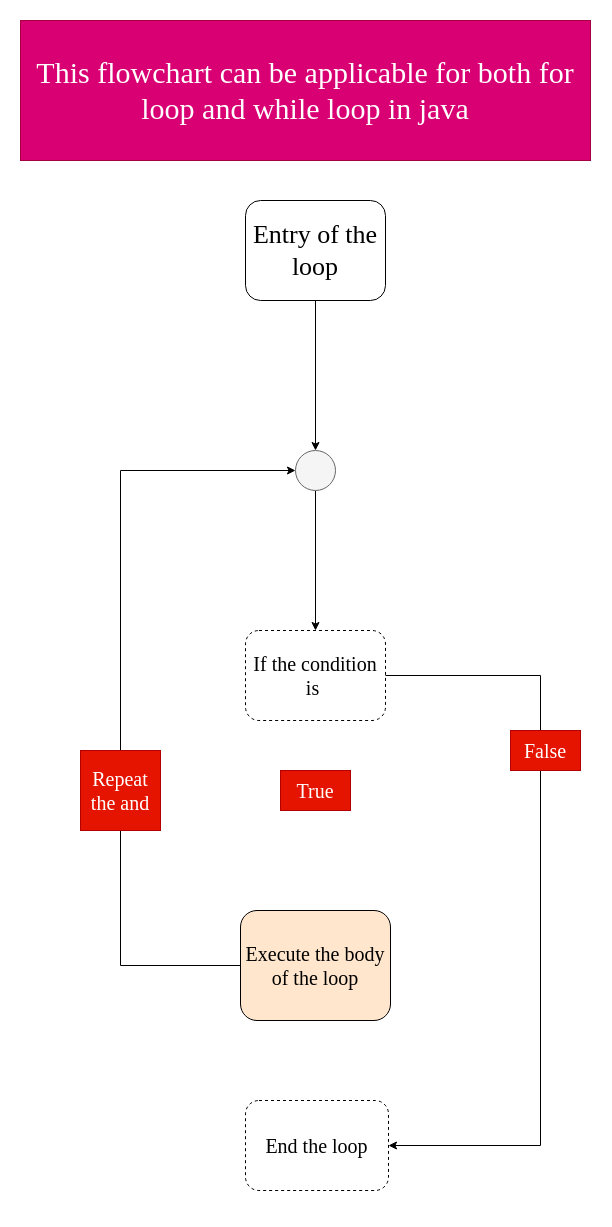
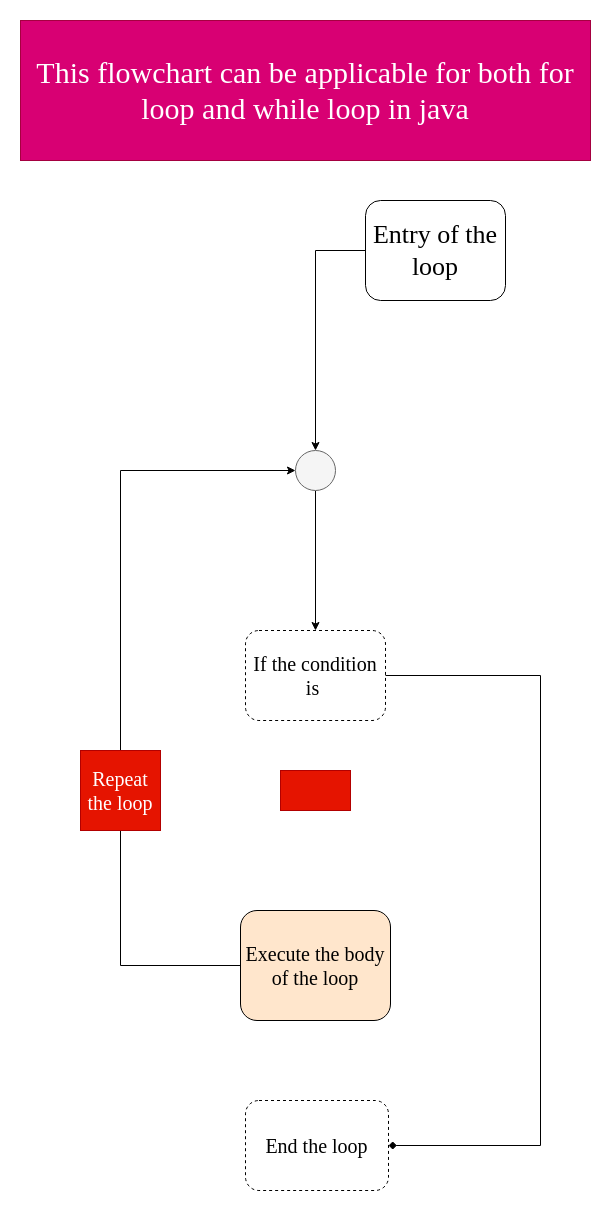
(316, 251) -> (436, 251)
(546, 751) -> none
(121, 791) -> (121, 791)
(316, 791) -> none
(397, 1146) -> (397, 1146)
